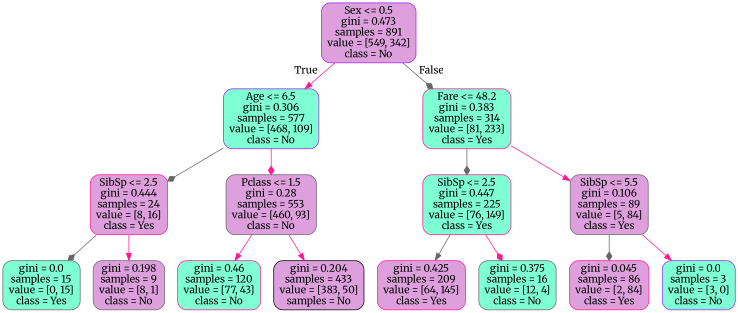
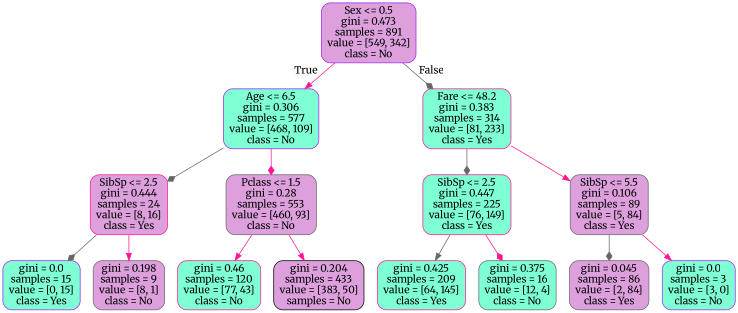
(42, 285) -> (42, 285)
(421, 285) -> (421, 285)
(609, 285) -> (609, 285)
